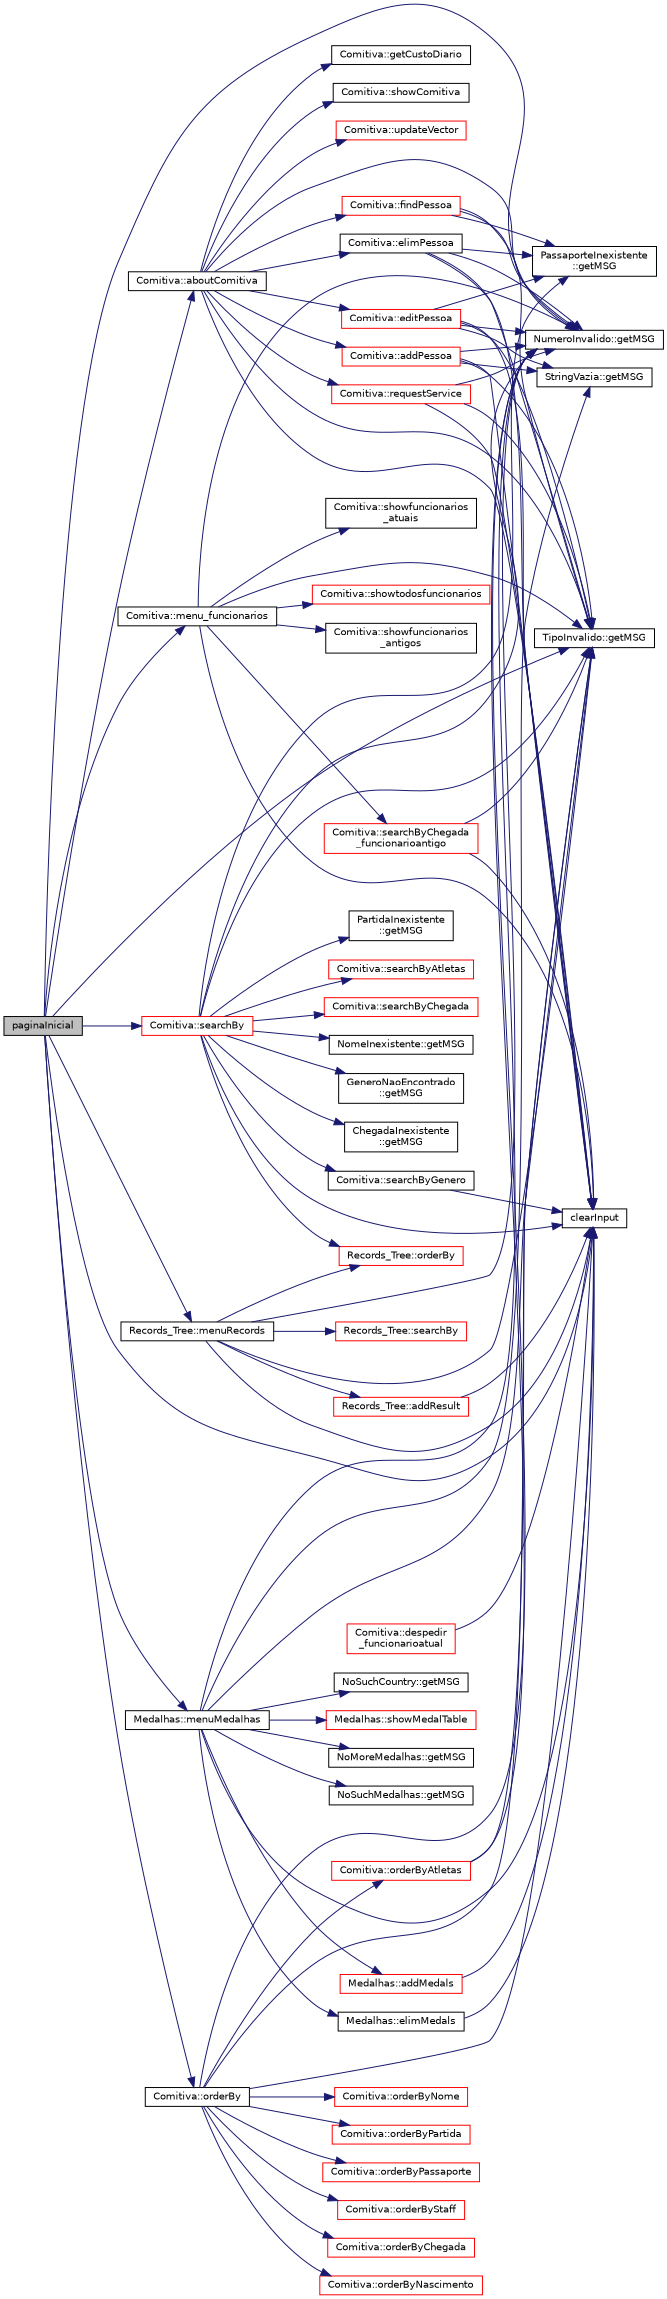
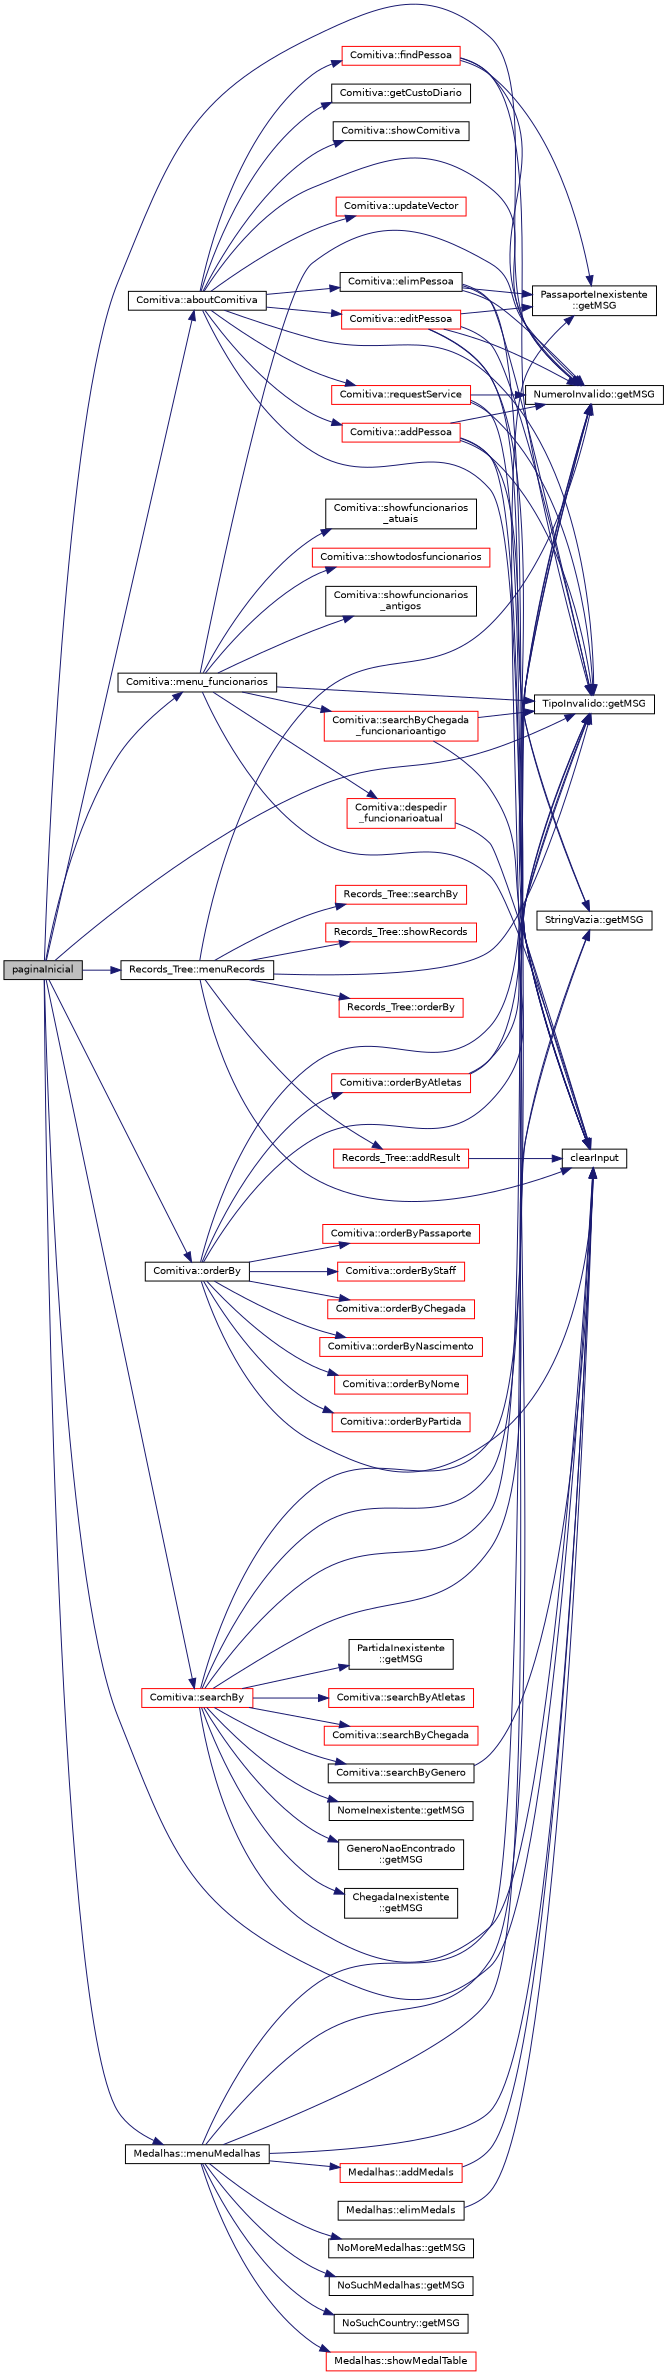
none -> (291, 743)
none -> (401, 932)
(247, 1151) -> (510, 1493)
(235, 1886) -> none
